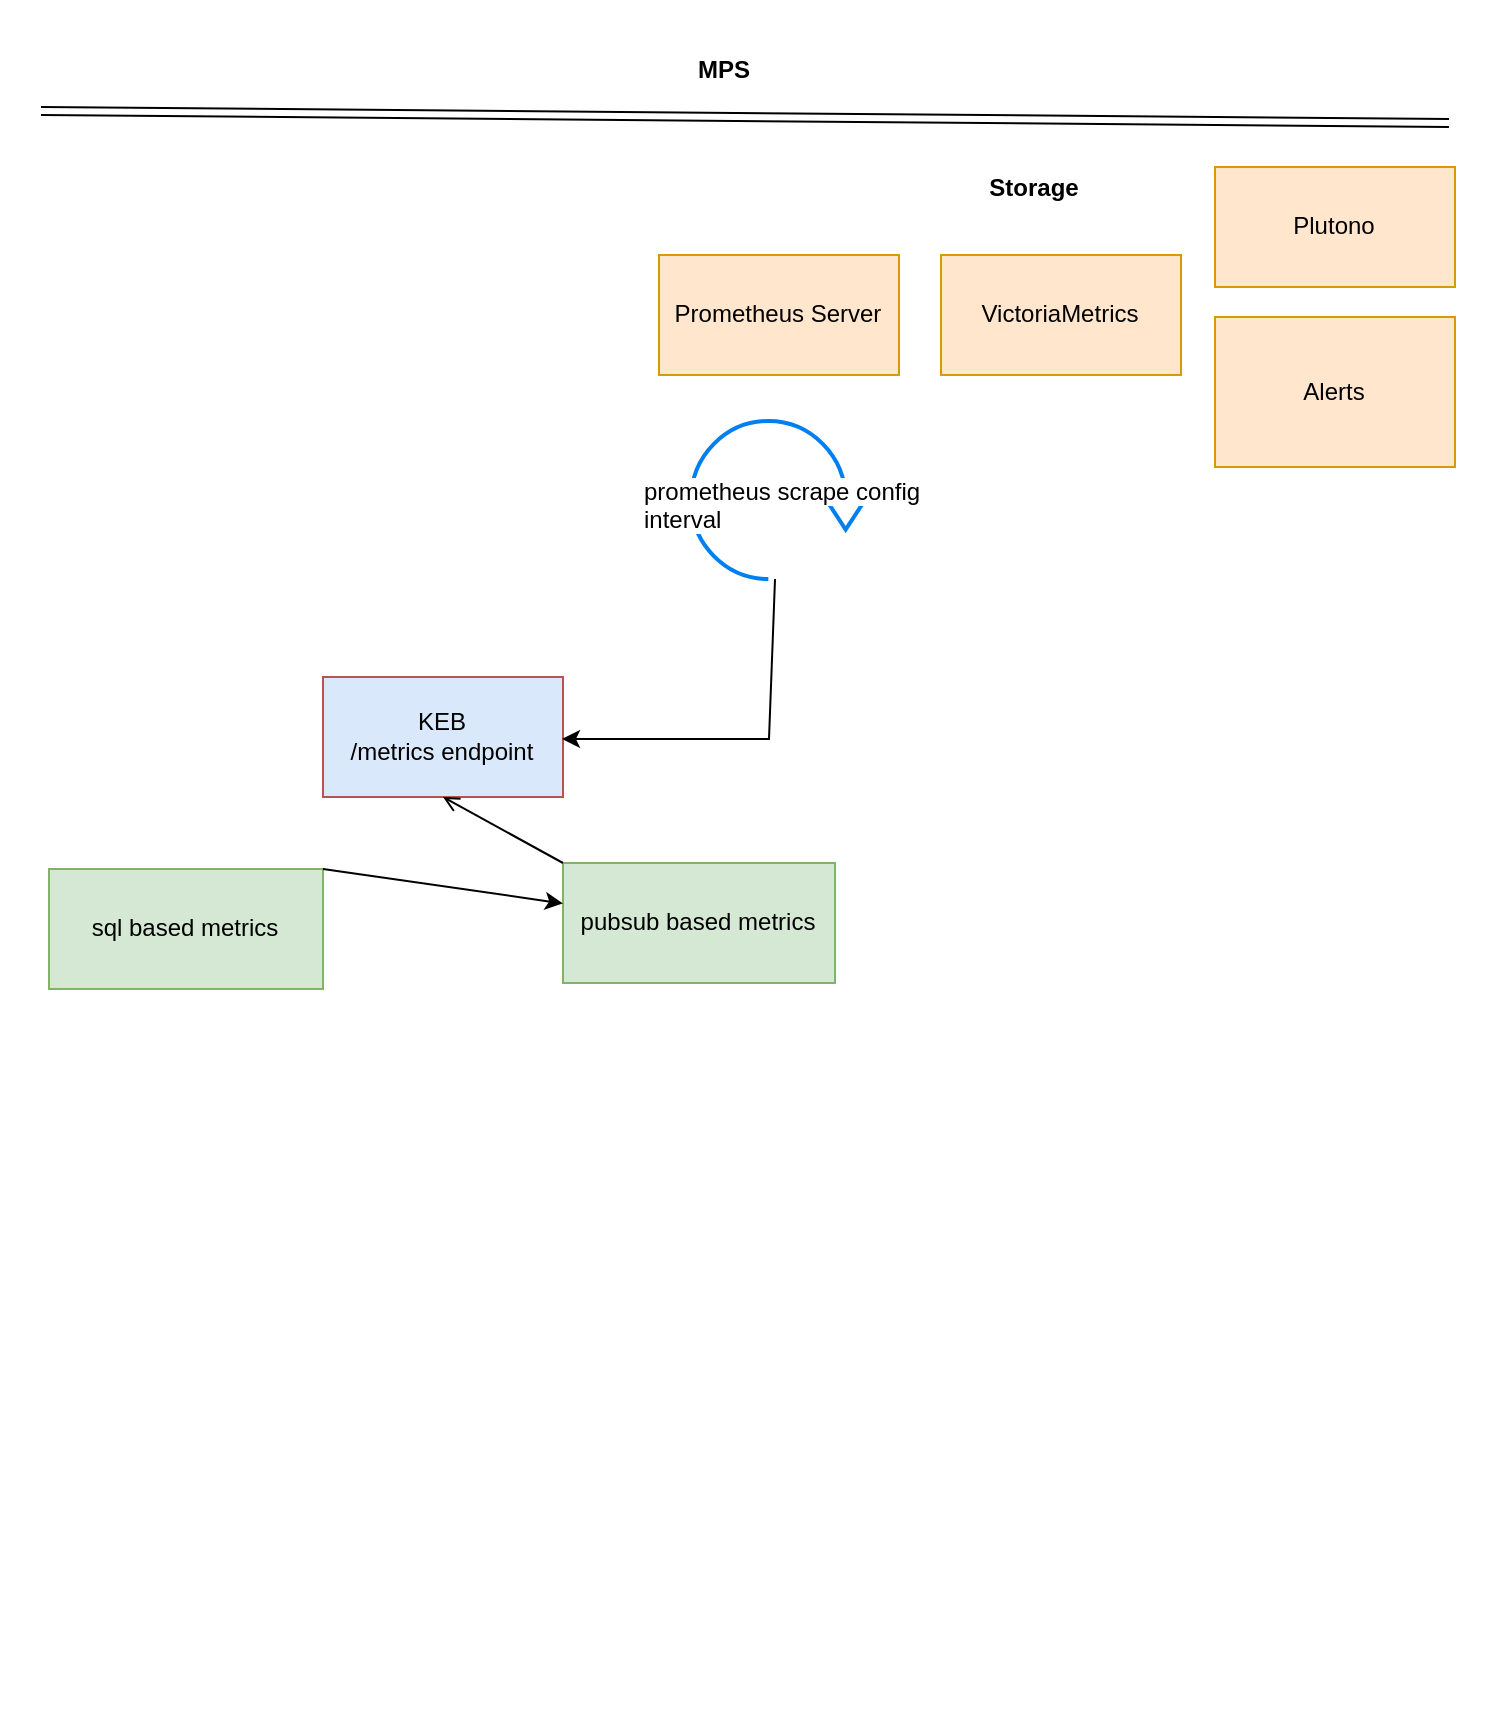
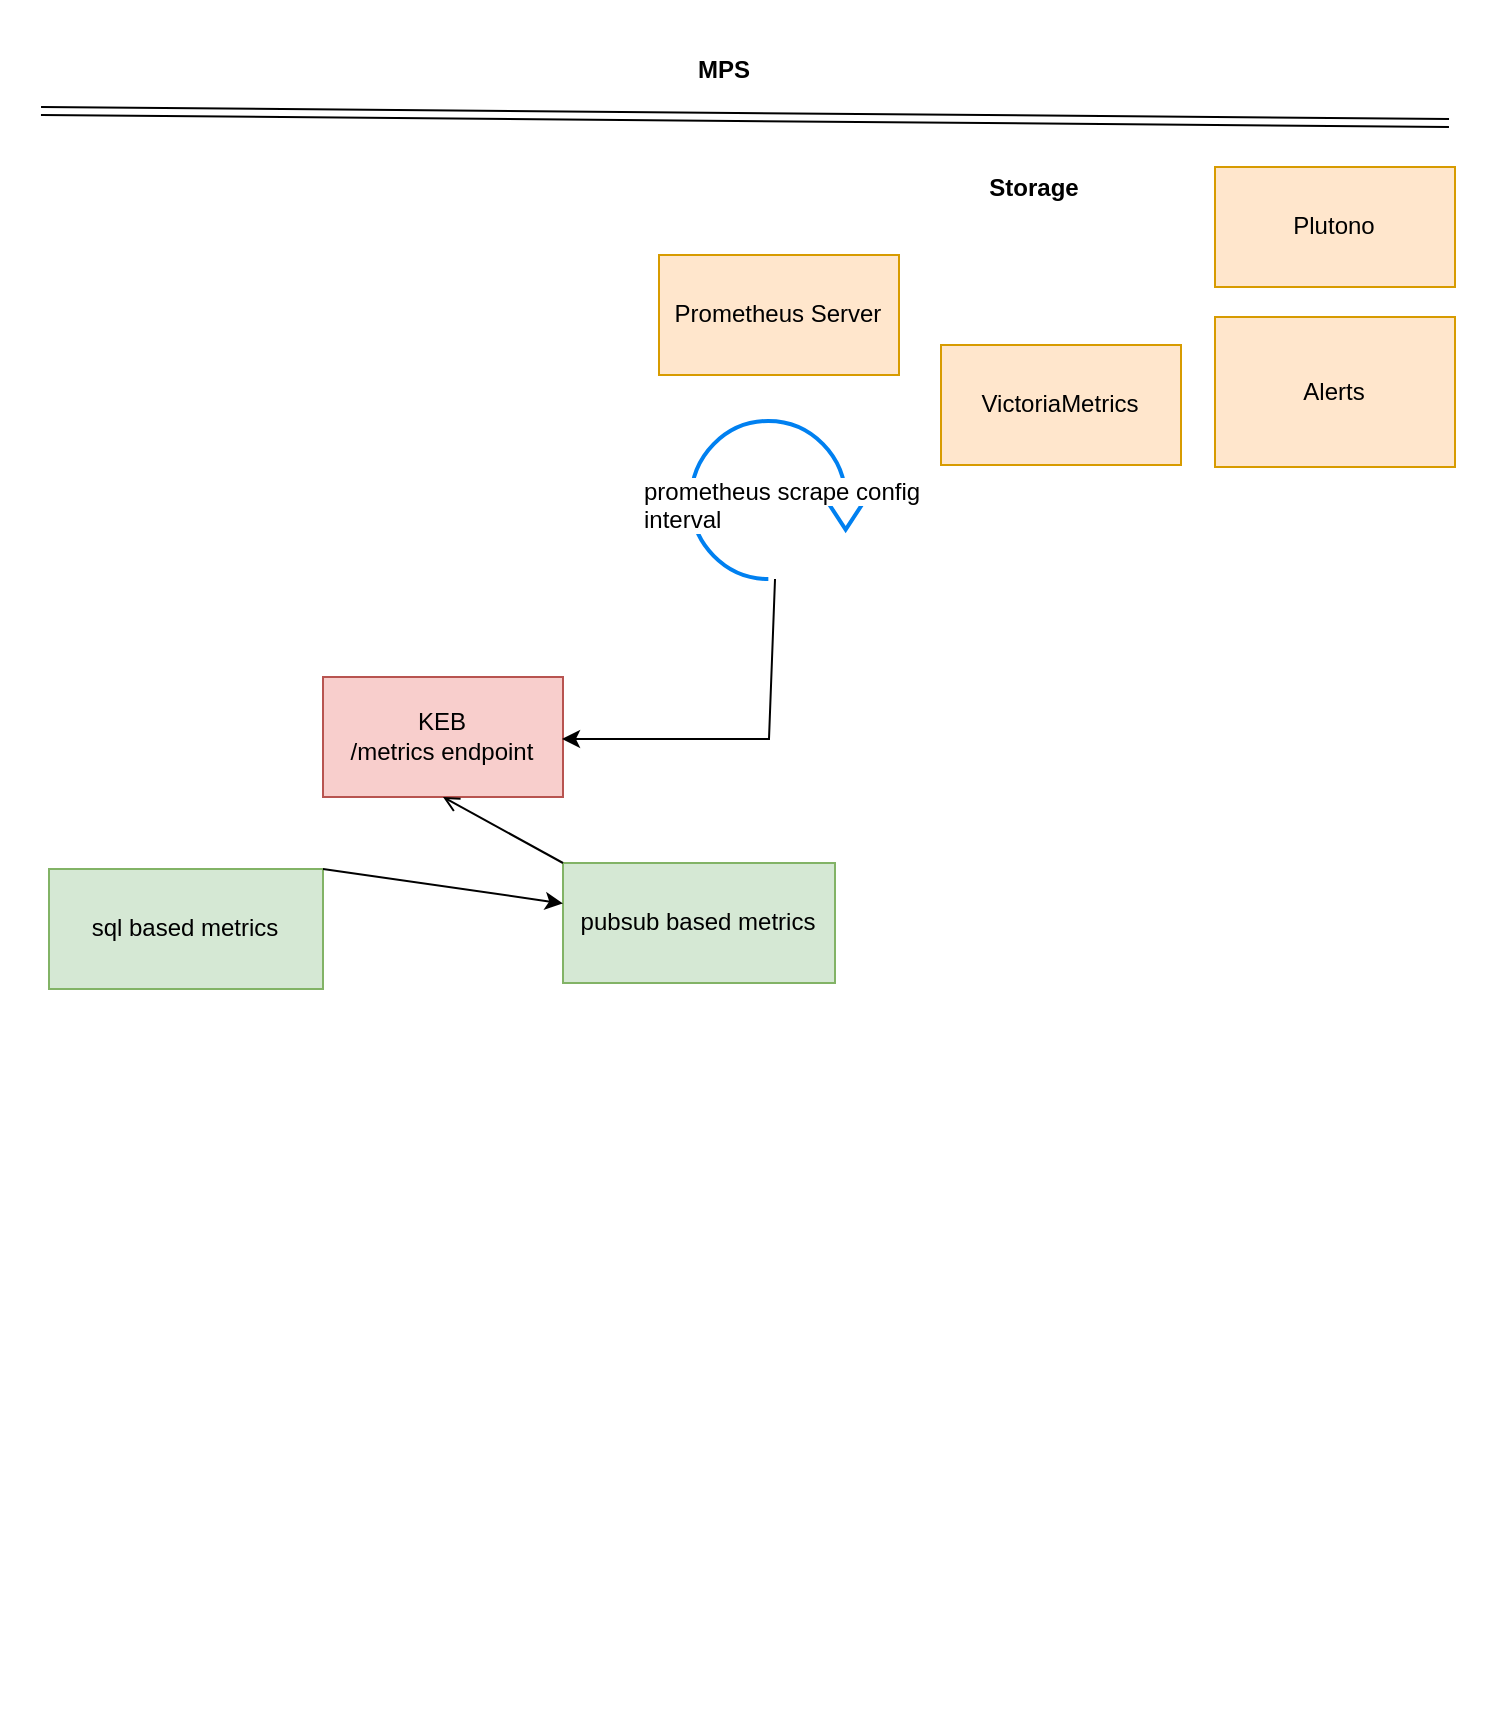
(1061, 315) -> (1061, 405)
(443, 737) -> (443, 737)
